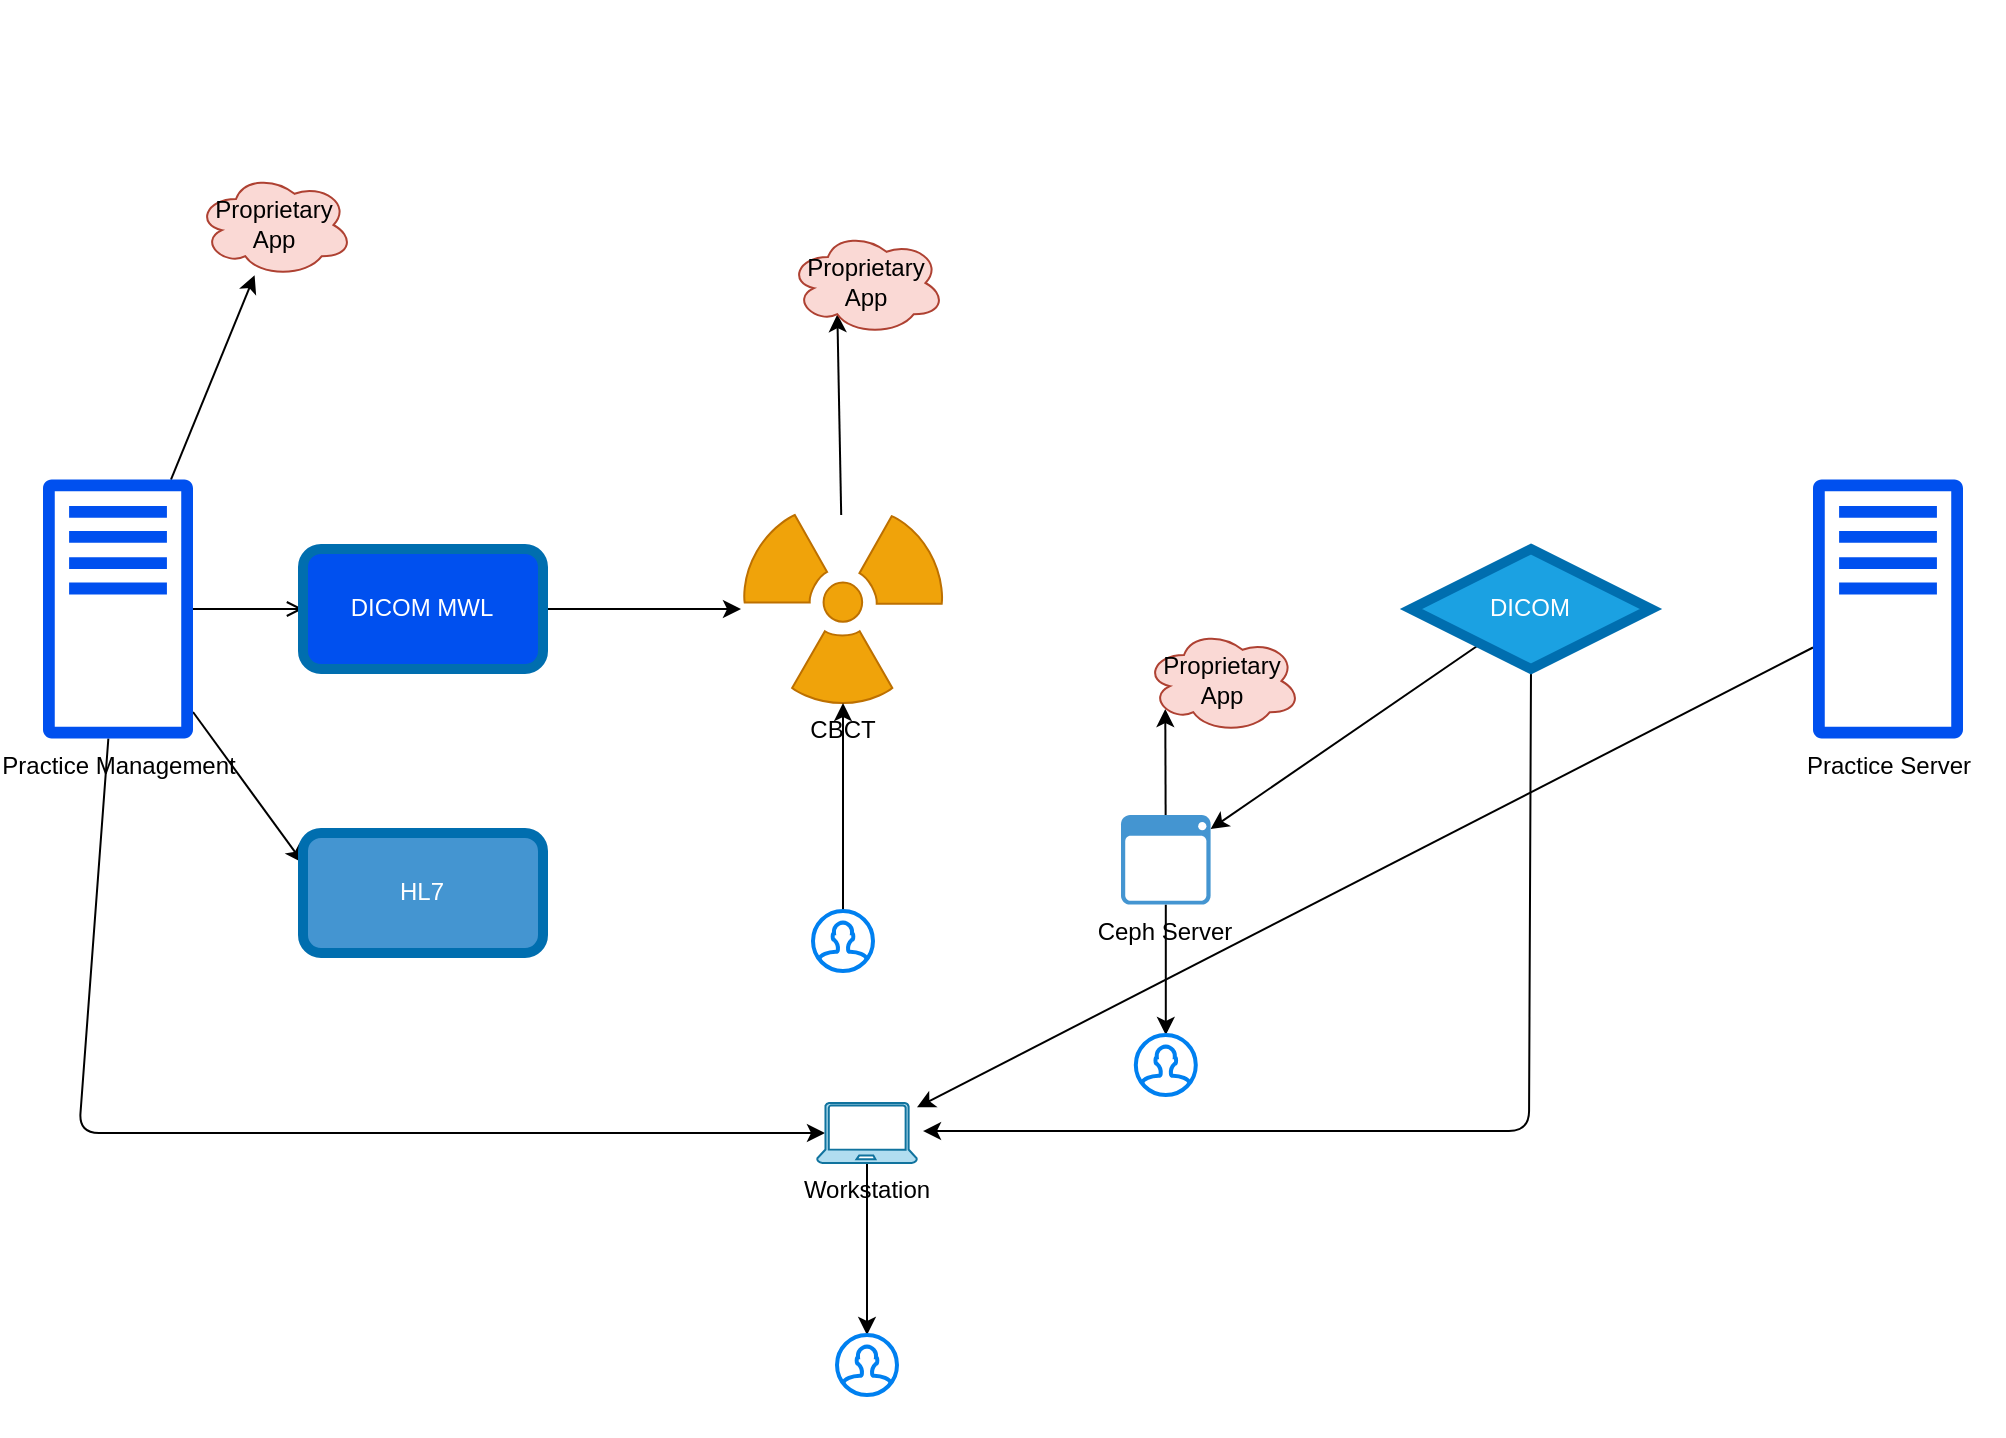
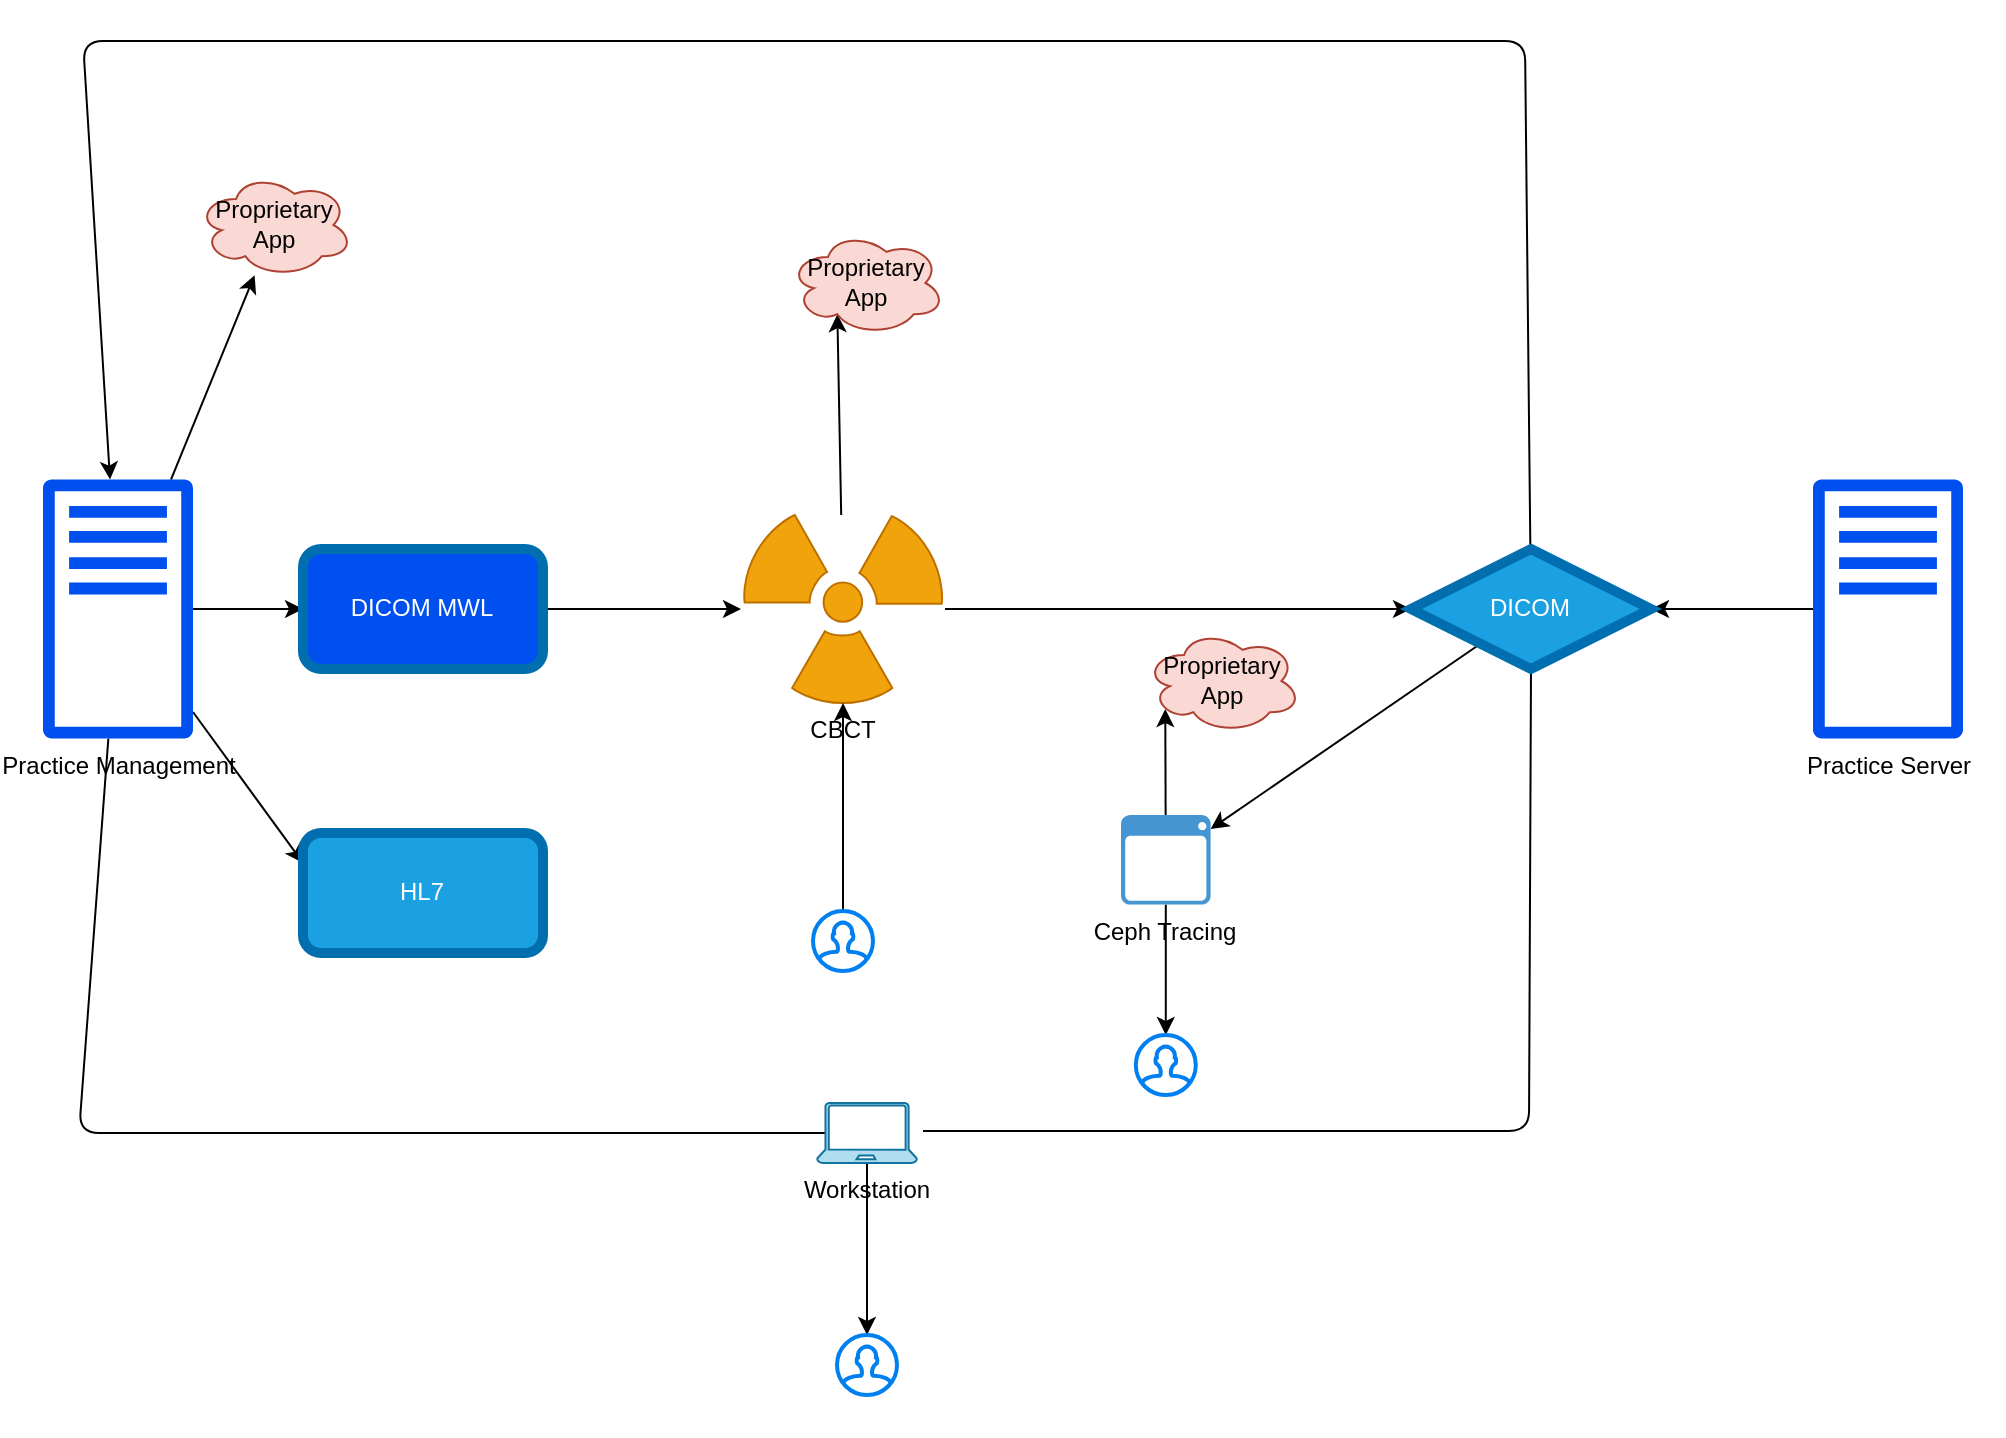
none -> (843, 41)
(290, 609) -> (288, 609)
none -> (1171, 609)
(1371, 875) -> (1739, 609)
(423, 893) -> (423, 893)
(1166, 933) -> (1166, 933)
(938, 1131) -> (931, 1131)
(810, 1133) -> (815, 1133)
